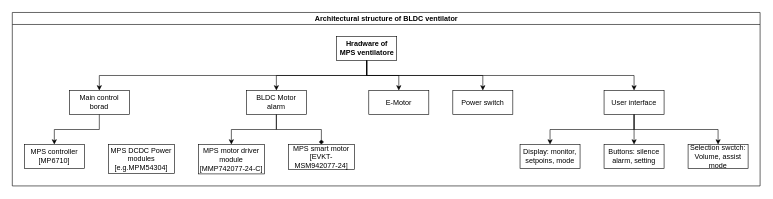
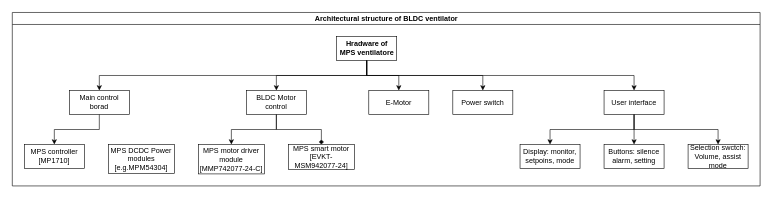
(276, 102) -> (276, 102)
(54, 156) -> (54, 156)
